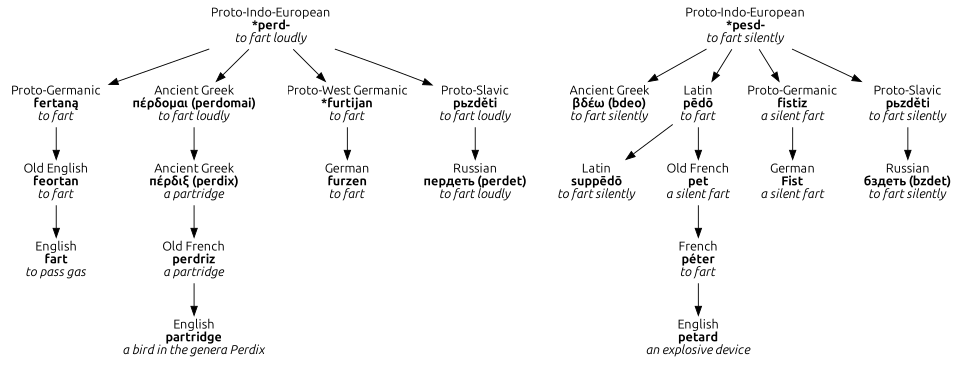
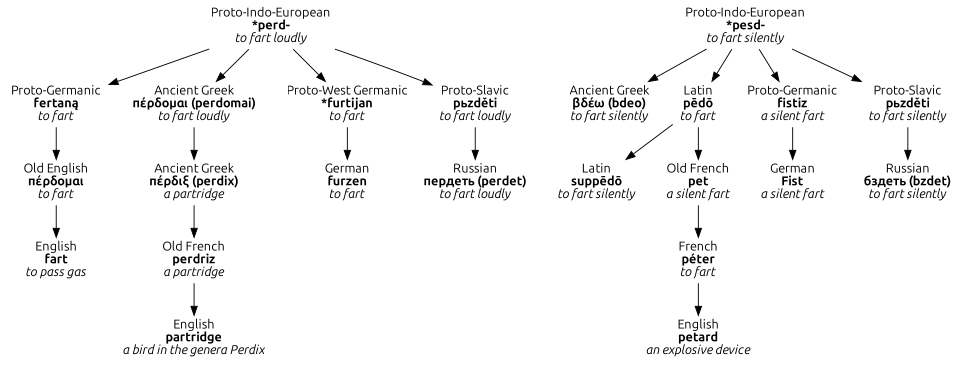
(56, 181) -> (56, 181)
